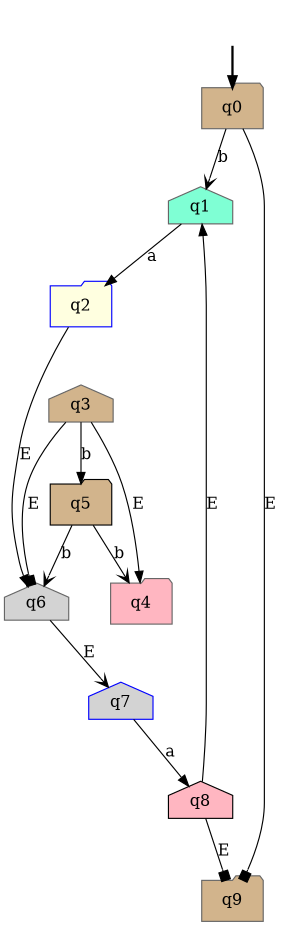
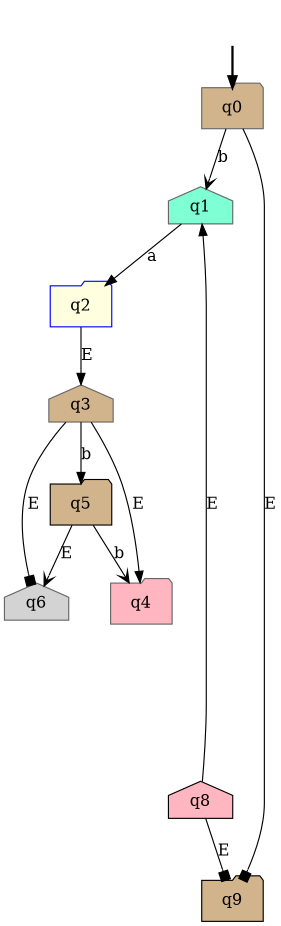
(19, 447) -> (81, 350)
(67, 554) -> (67, 554)
(121, 703) -> none
(232, 901) -> (232, 901)
